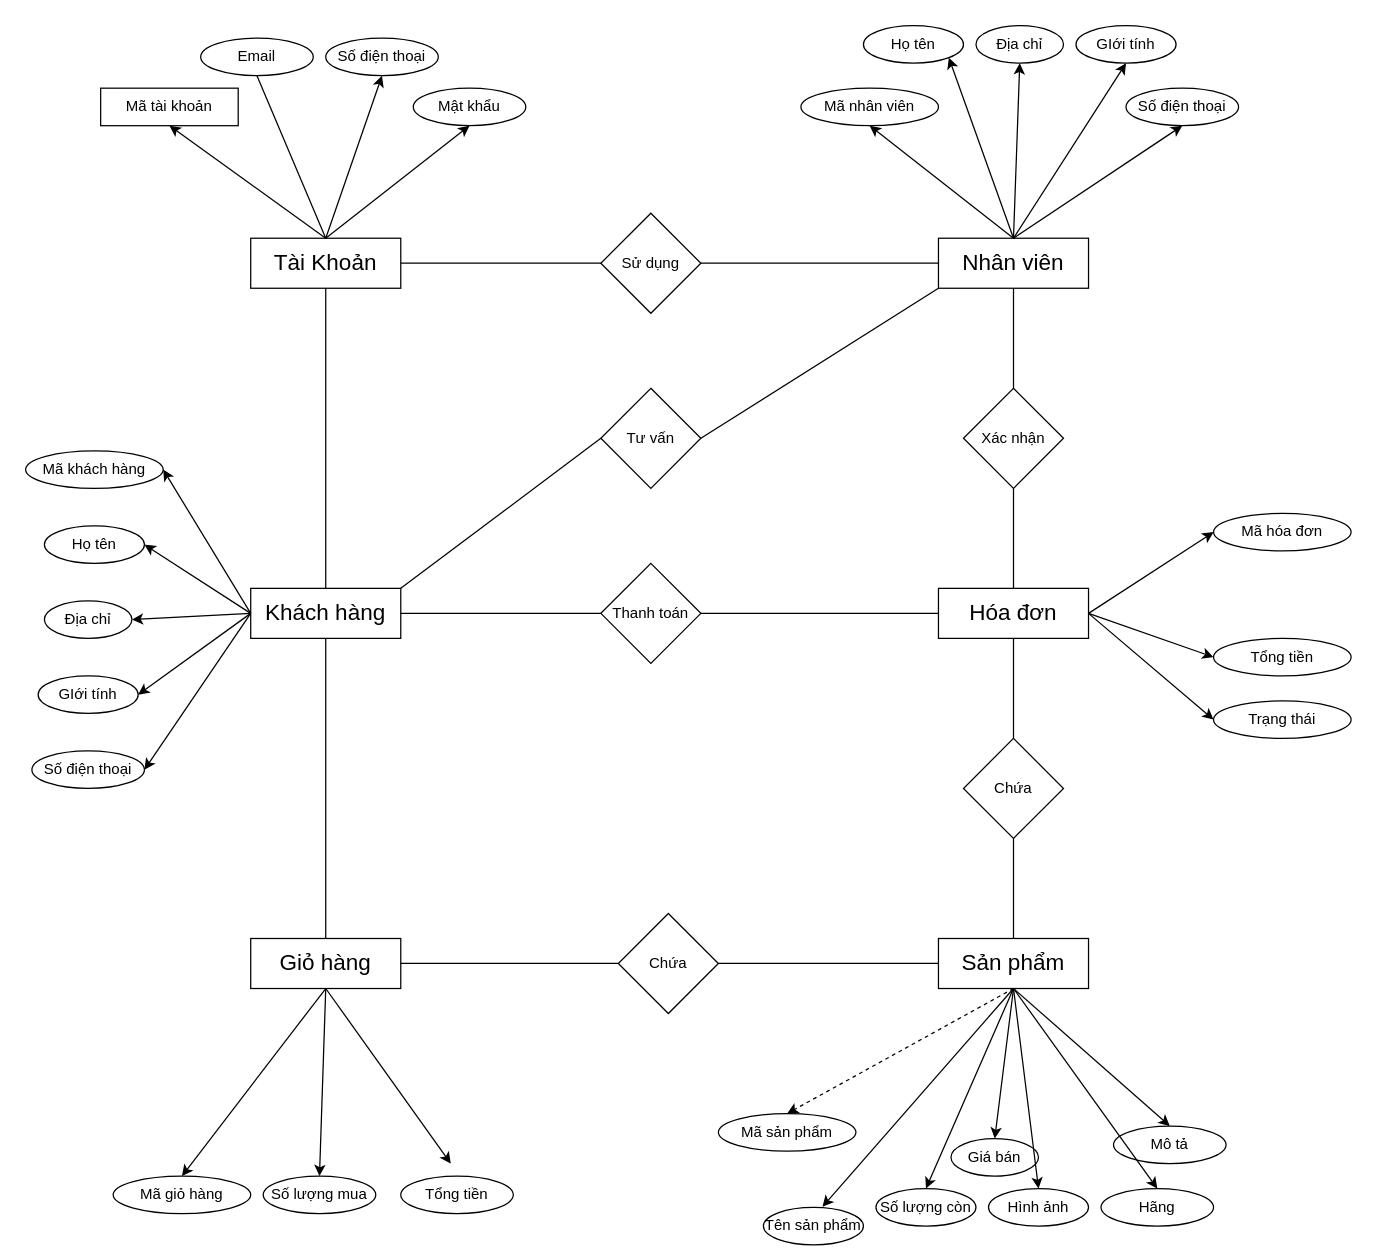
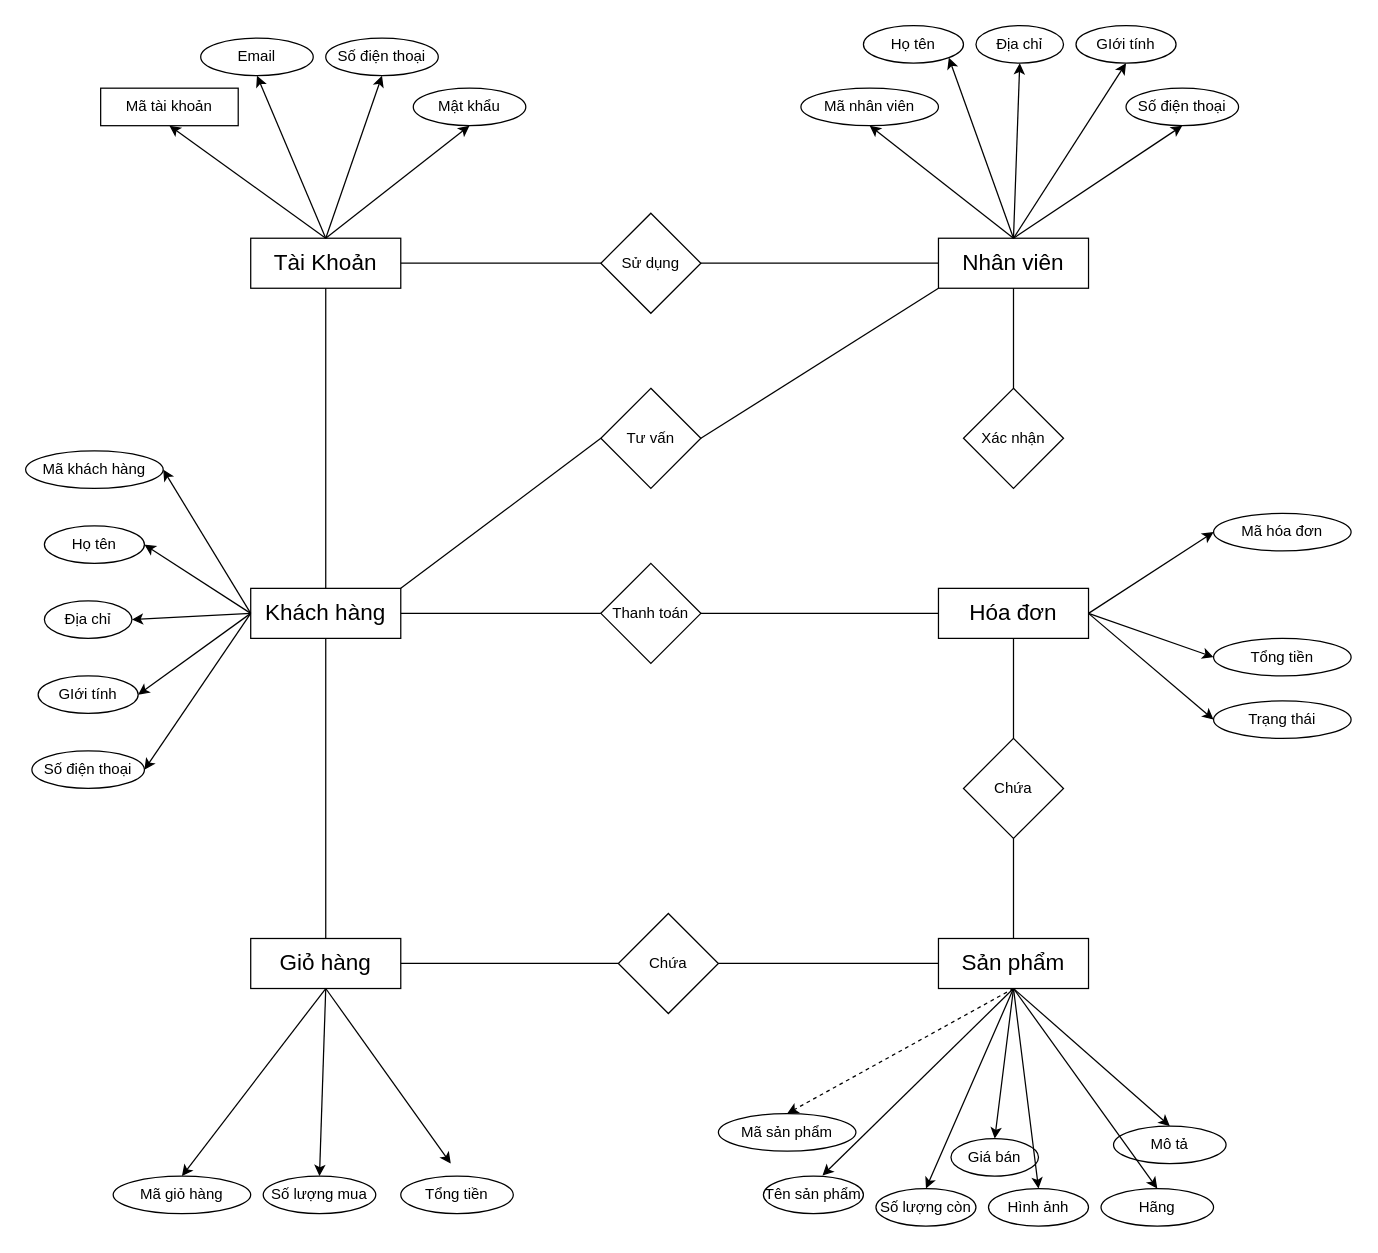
(259, 81) -> (261, 85)
(1013, 538) -> none
(813, 1226) -> (813, 1194)
